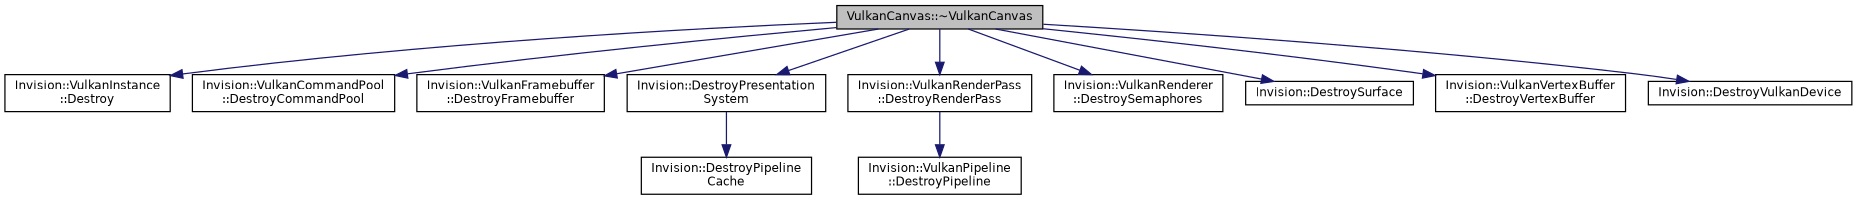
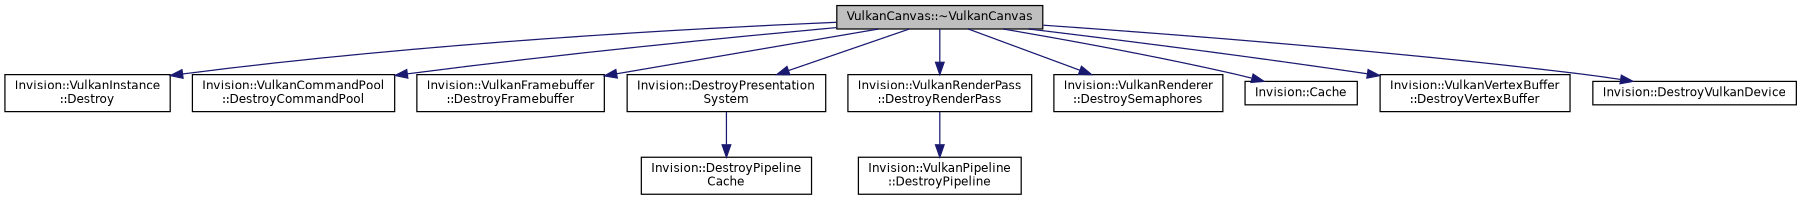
(1330, 93) -> (1301, 93)
